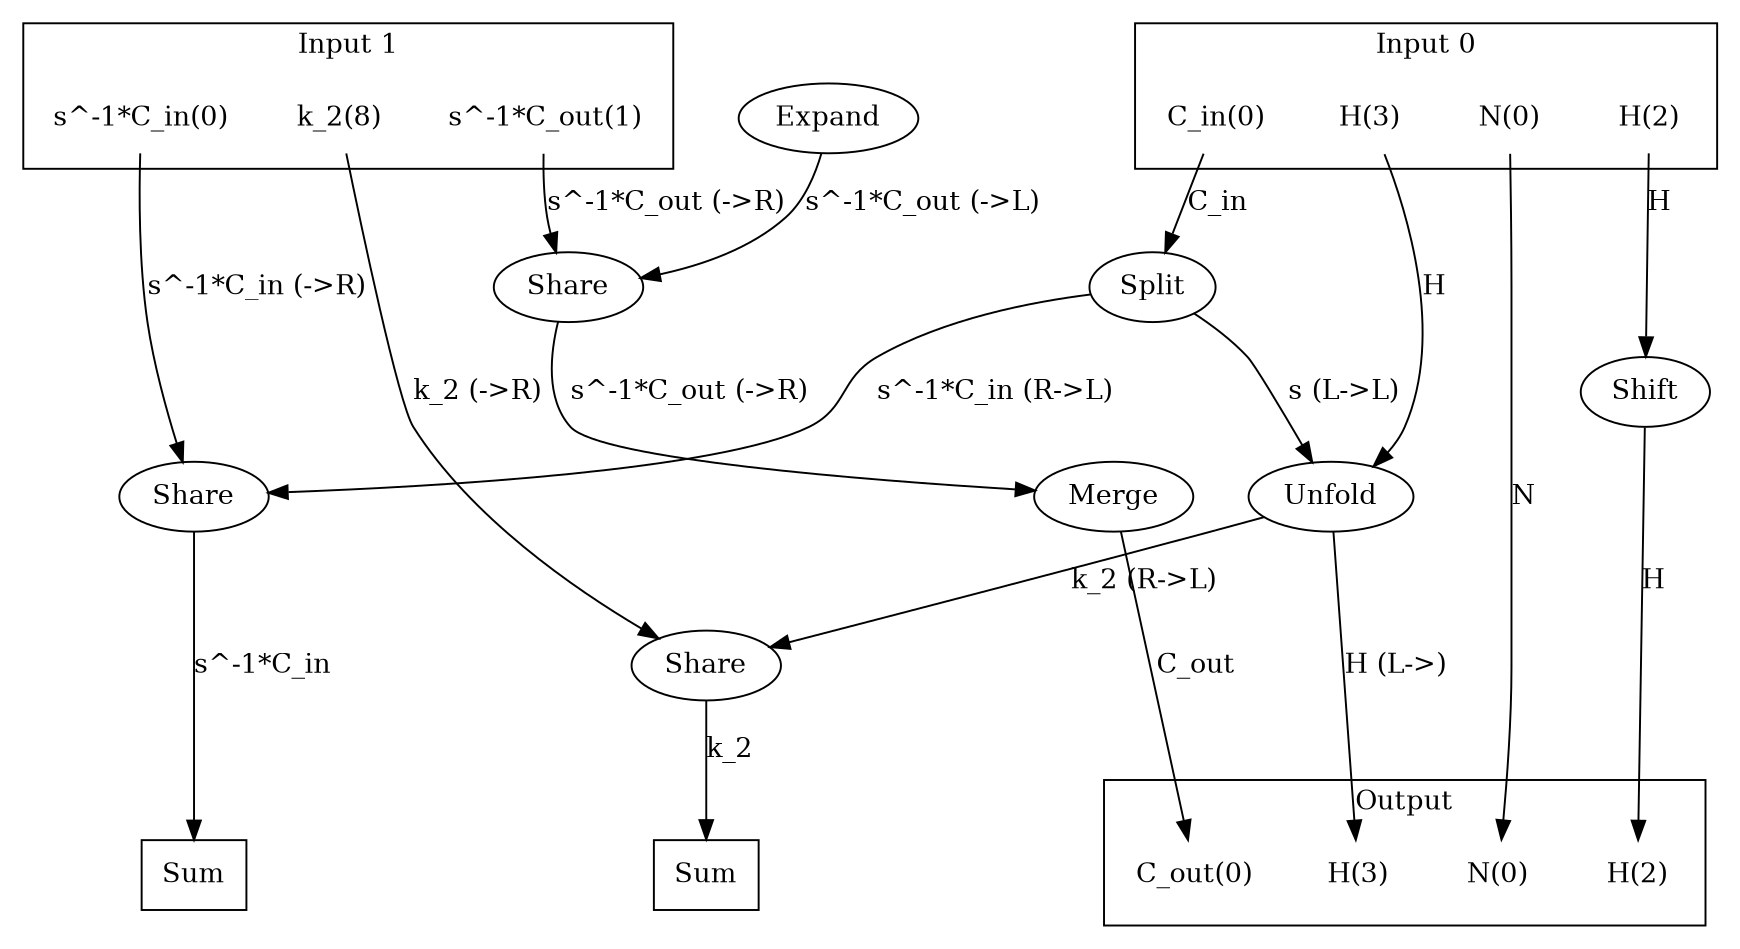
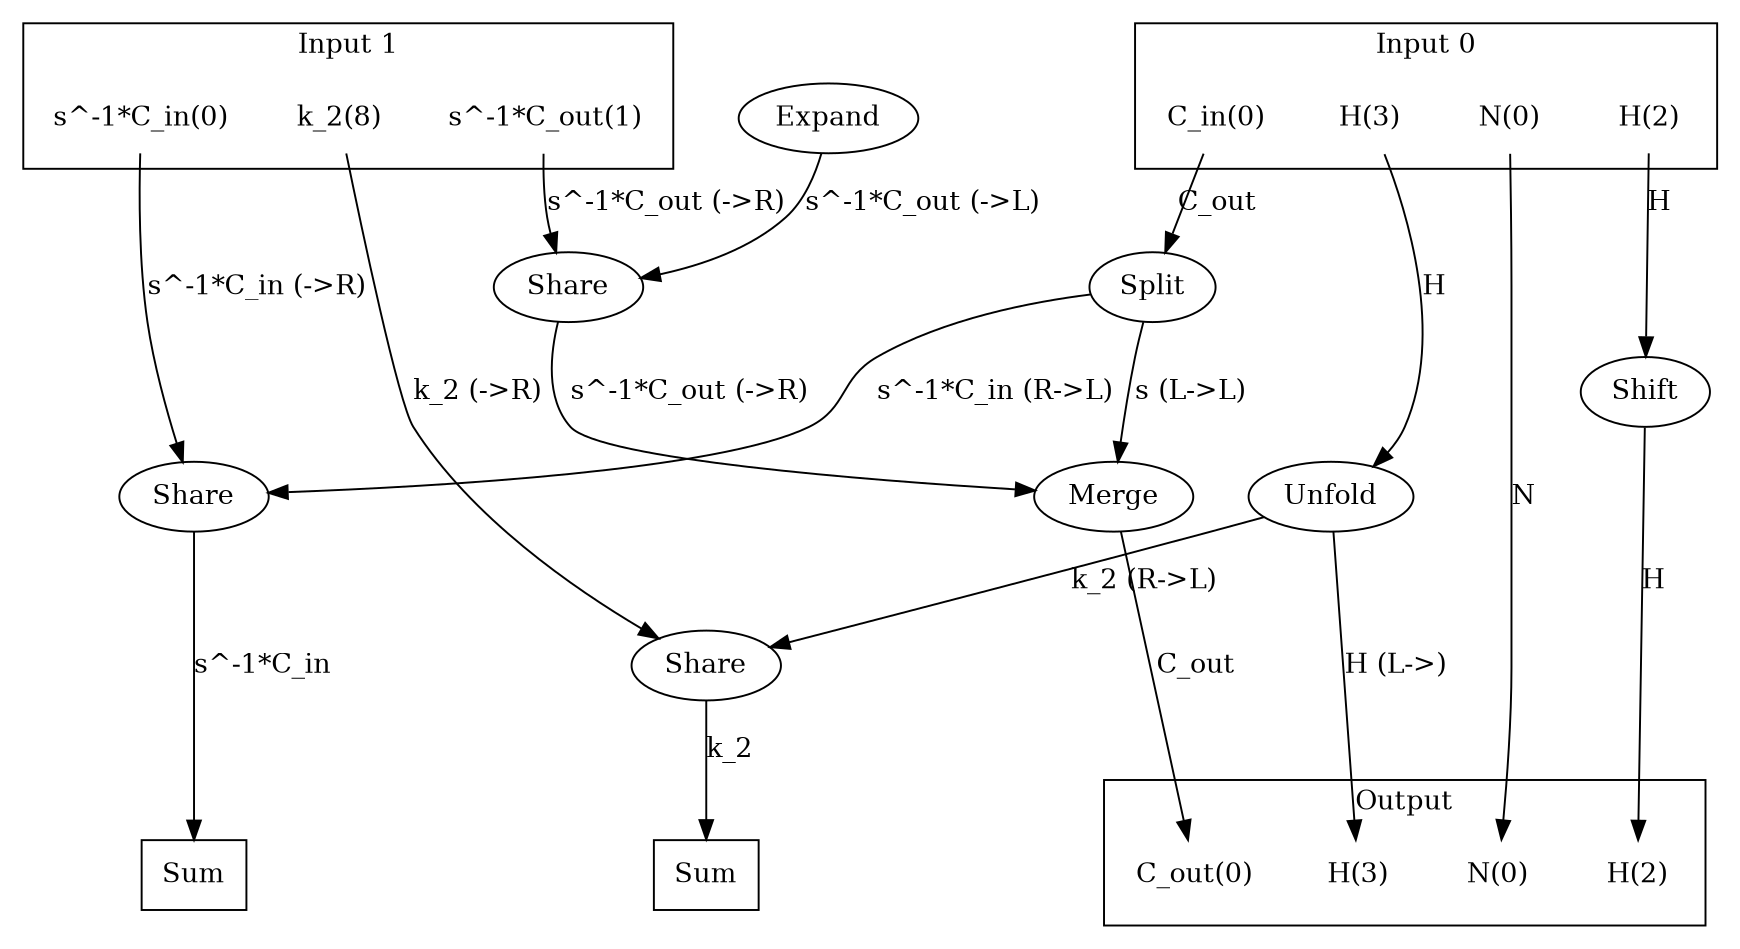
(1218, 203) -> (1218, 203)
(1258, 371) -> (1130, 382)
